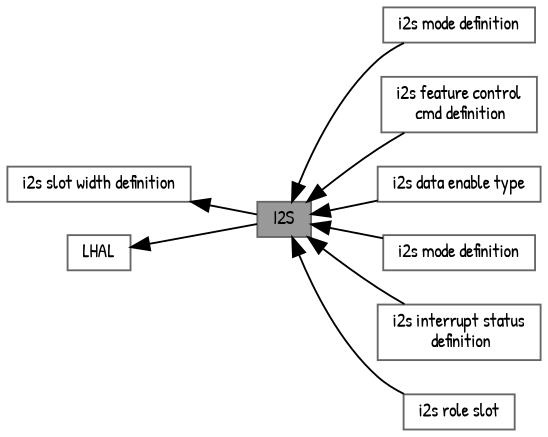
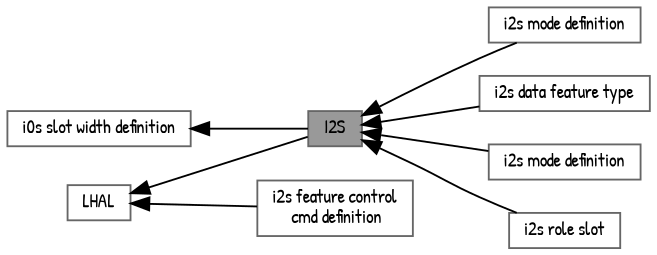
(362, 160) -> (203, 205)
(99, 184) -> (99, 129)
(459, 184) -> (565, 93)
(459, 332) -> none
